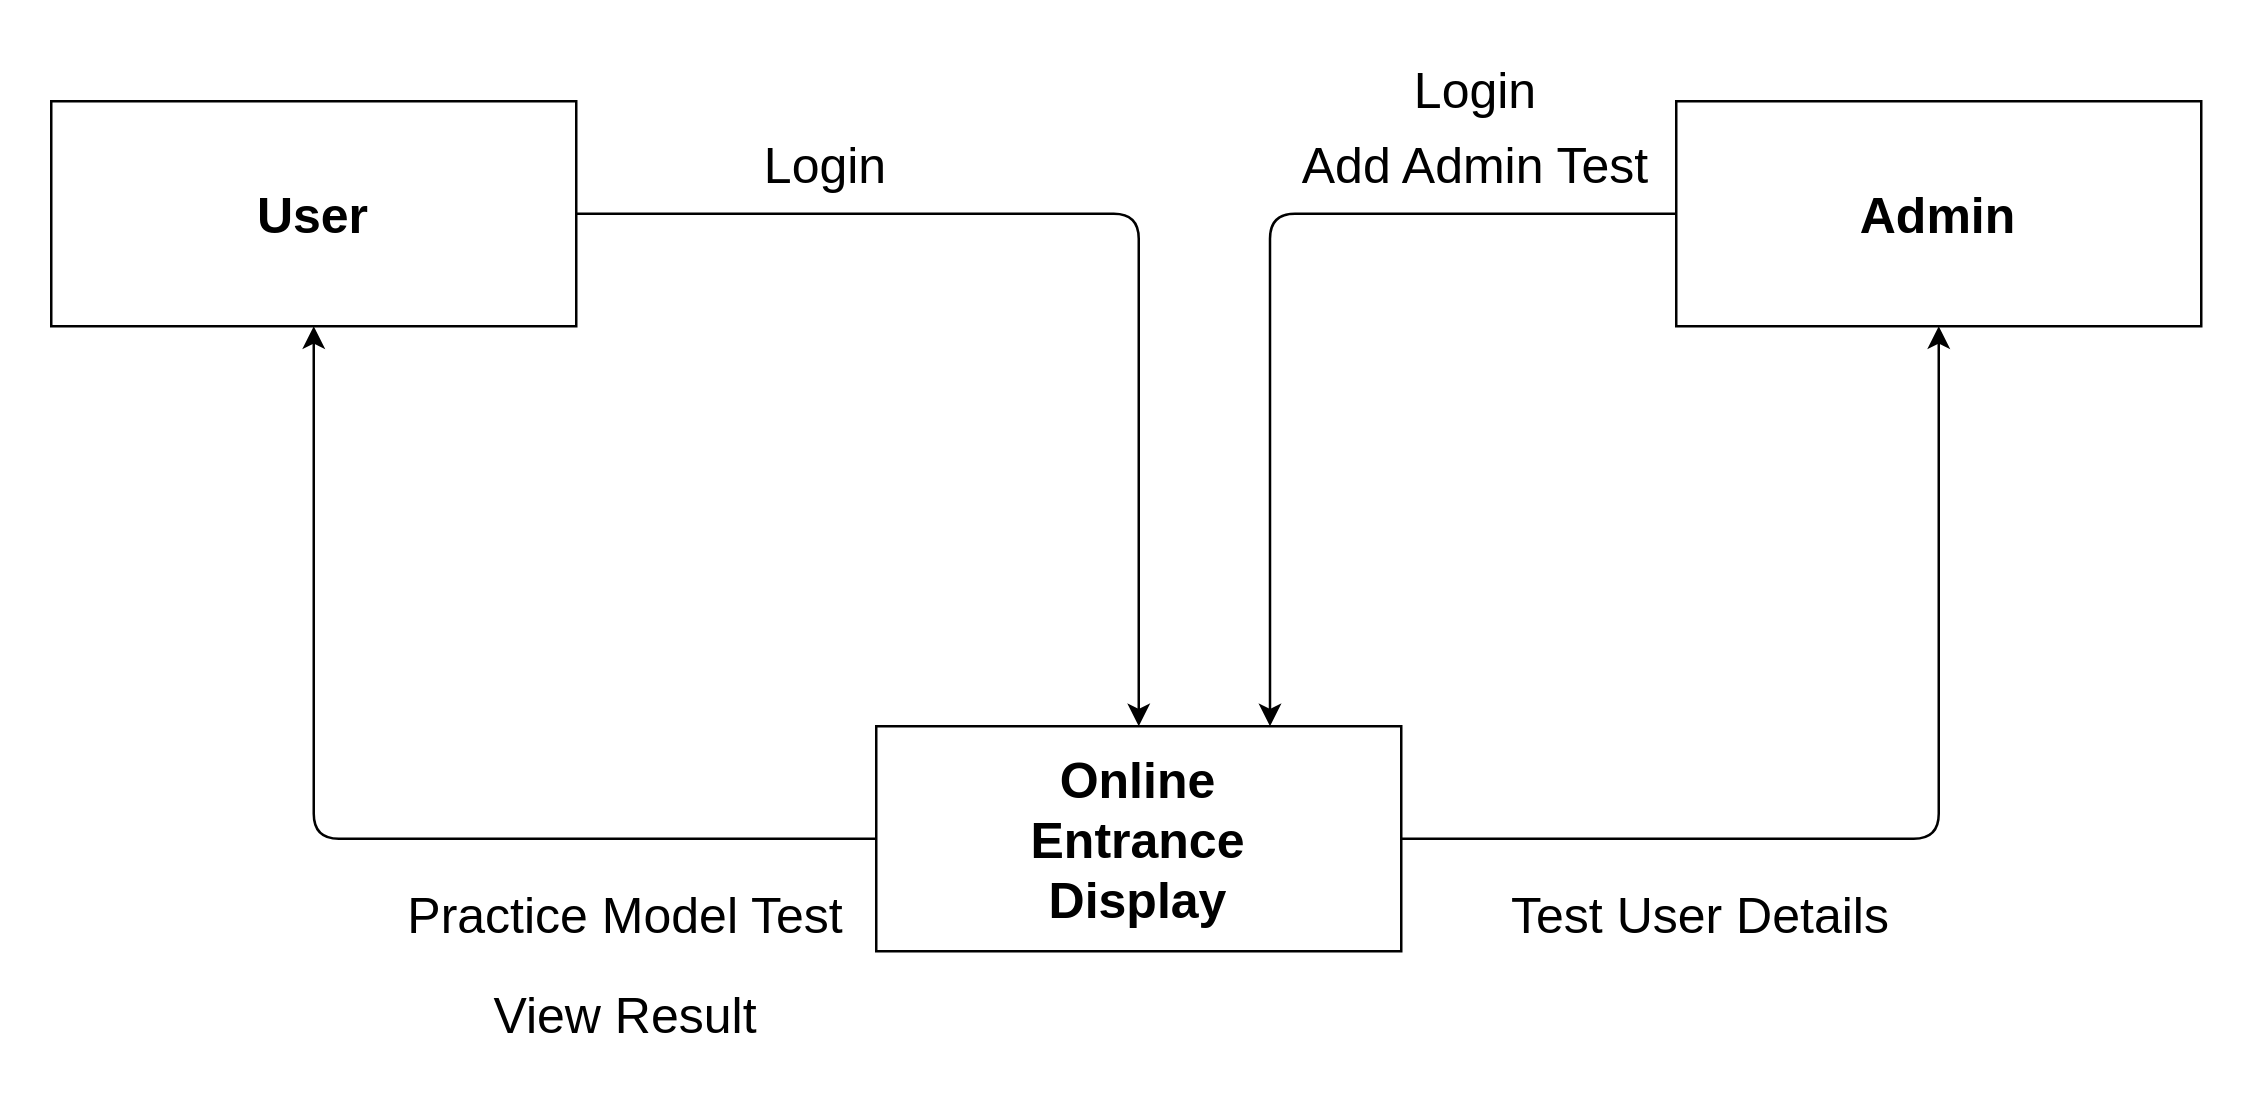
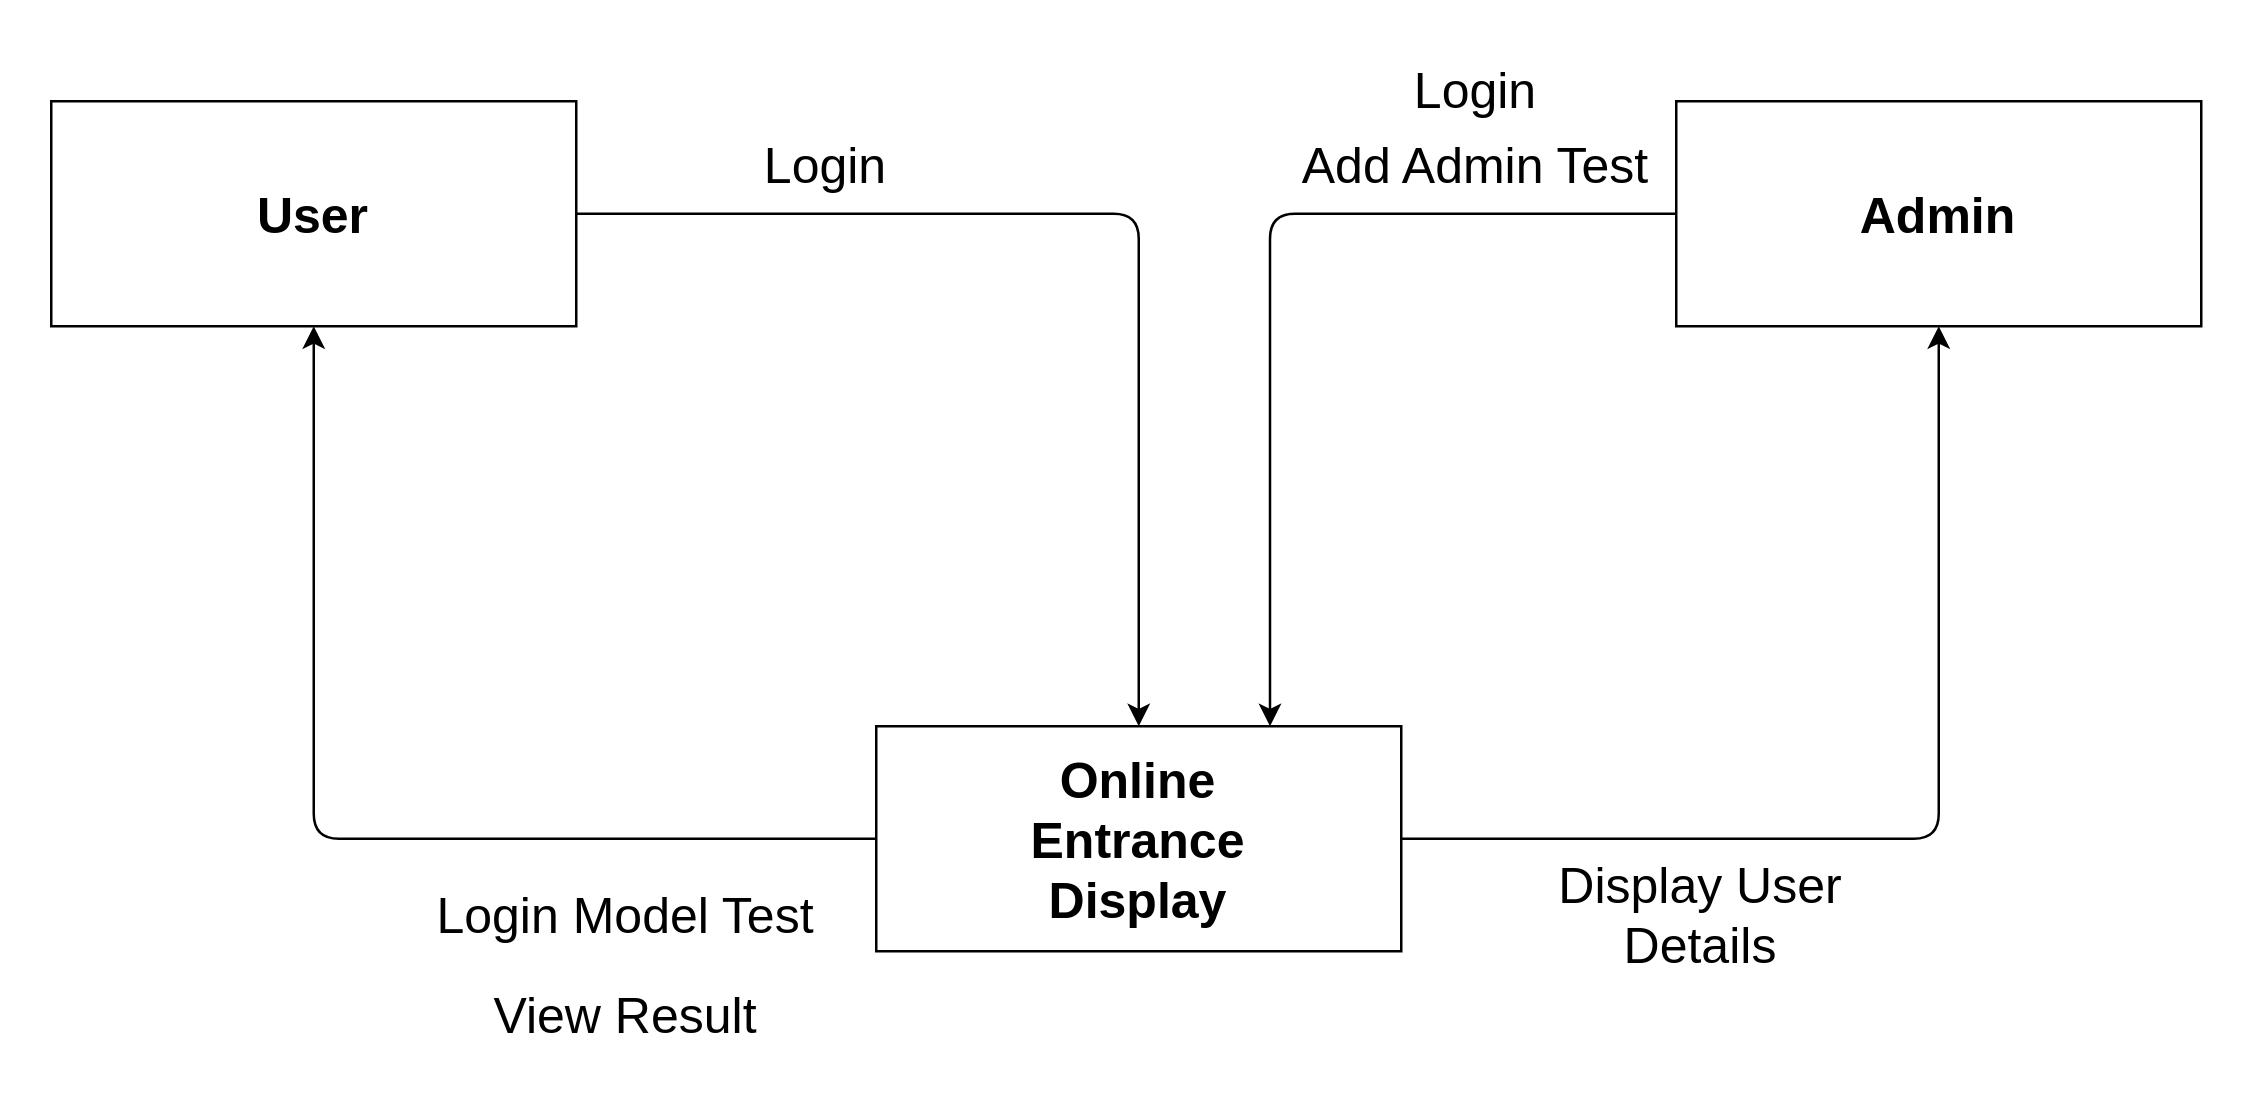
(626, 914) -> (626, 914)
(1701, 914) -> (1701, 914)
